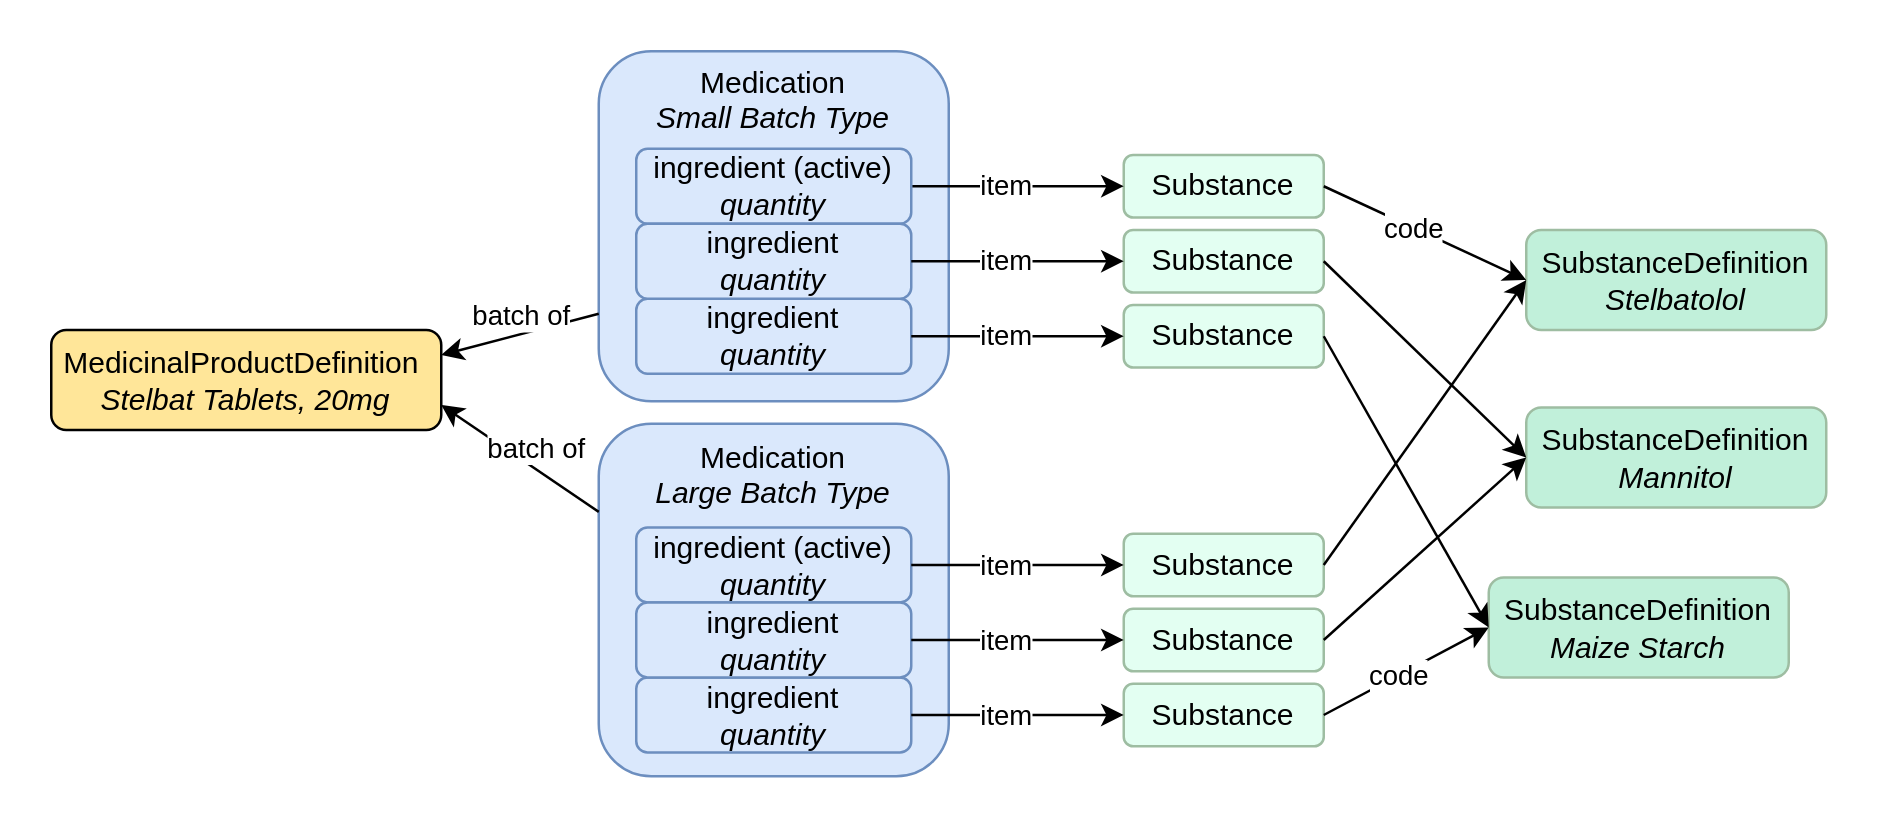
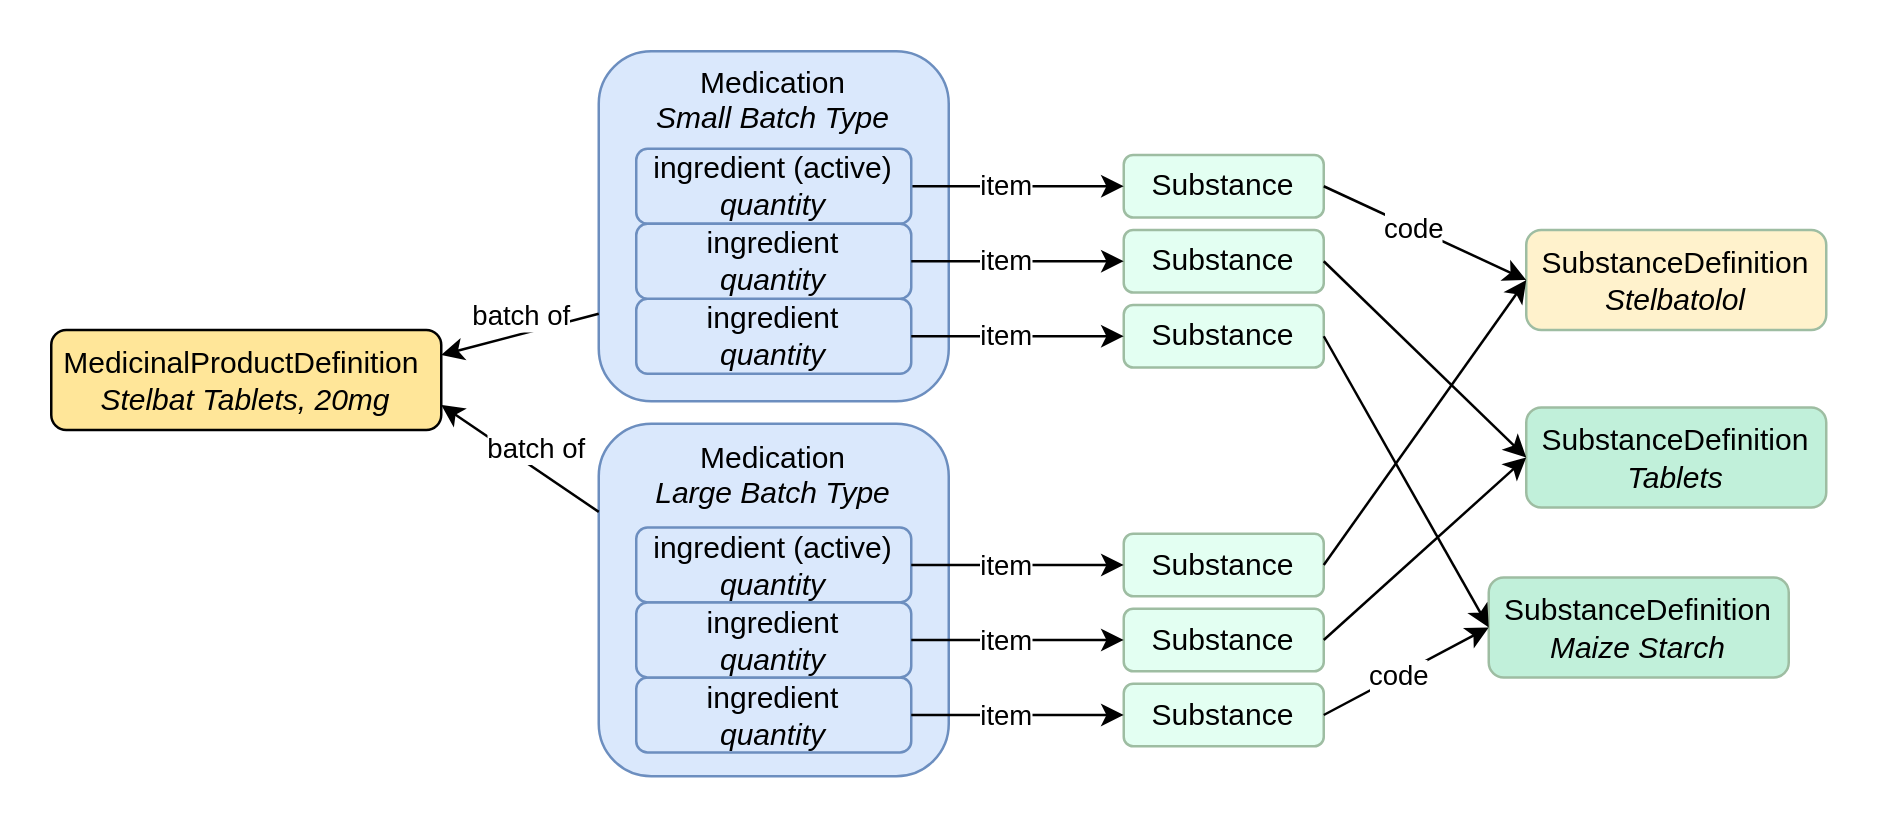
(1676, 280) -> (1676, 280)
(1676, 459) -> (1676, 459)
